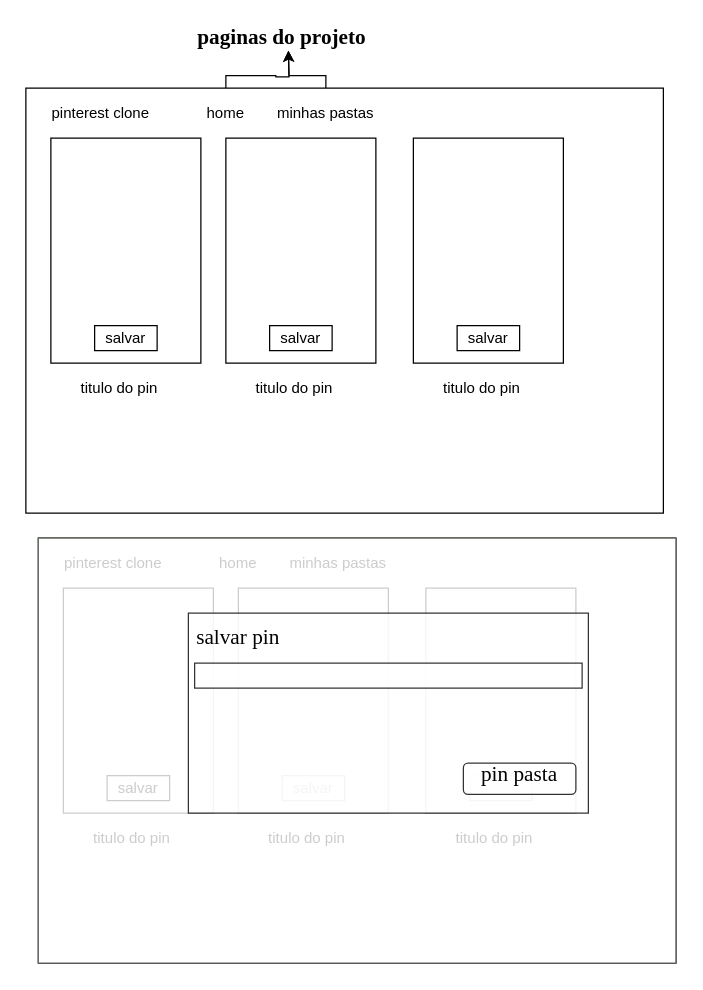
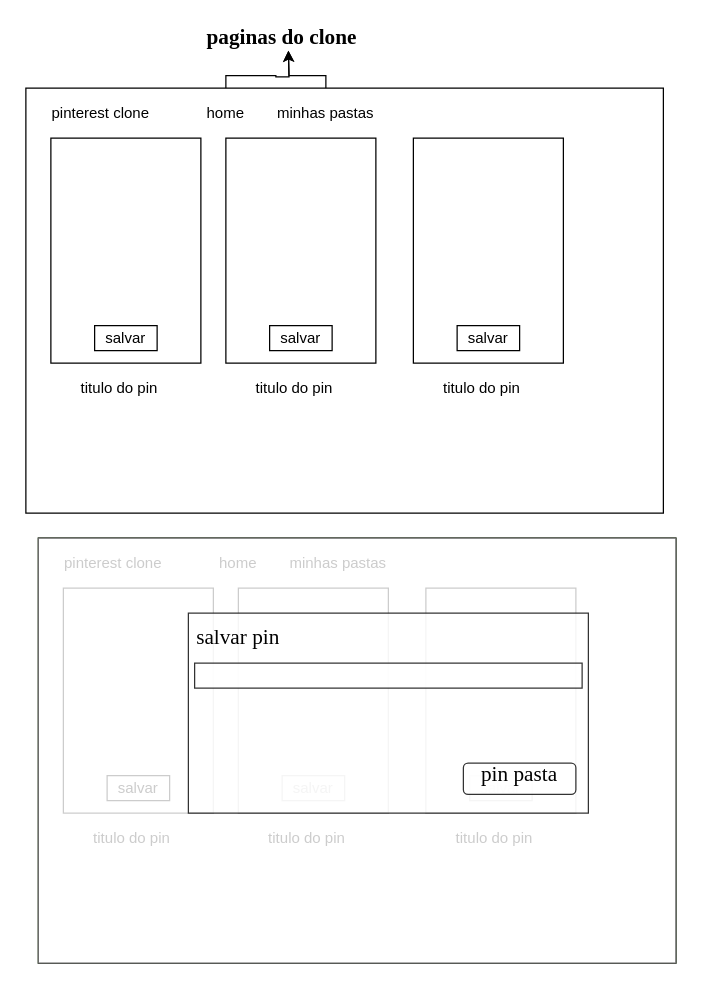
(282, 38) -> (282, 38)
